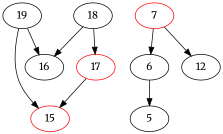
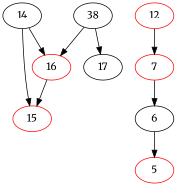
(22, 16) -> (22, 16)
(93, 16) -> (93, 16)
(175, 39) -> (154, 38)
(44, 67) -> (52, 67)
(96, 67) -> (103, 67)
(201, 67) -> (154, 16)
(75, 90) -> (43, 89)
(149, 119) -> (154, 170)
